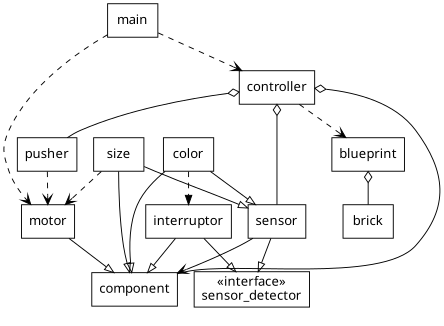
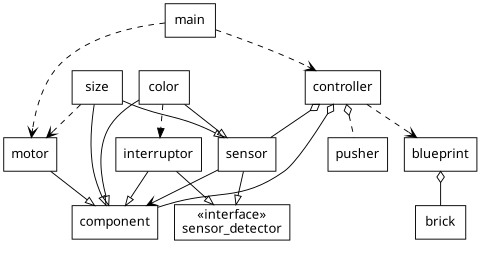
(146, 109) -> (352, 127)
(48, 183) -> none
